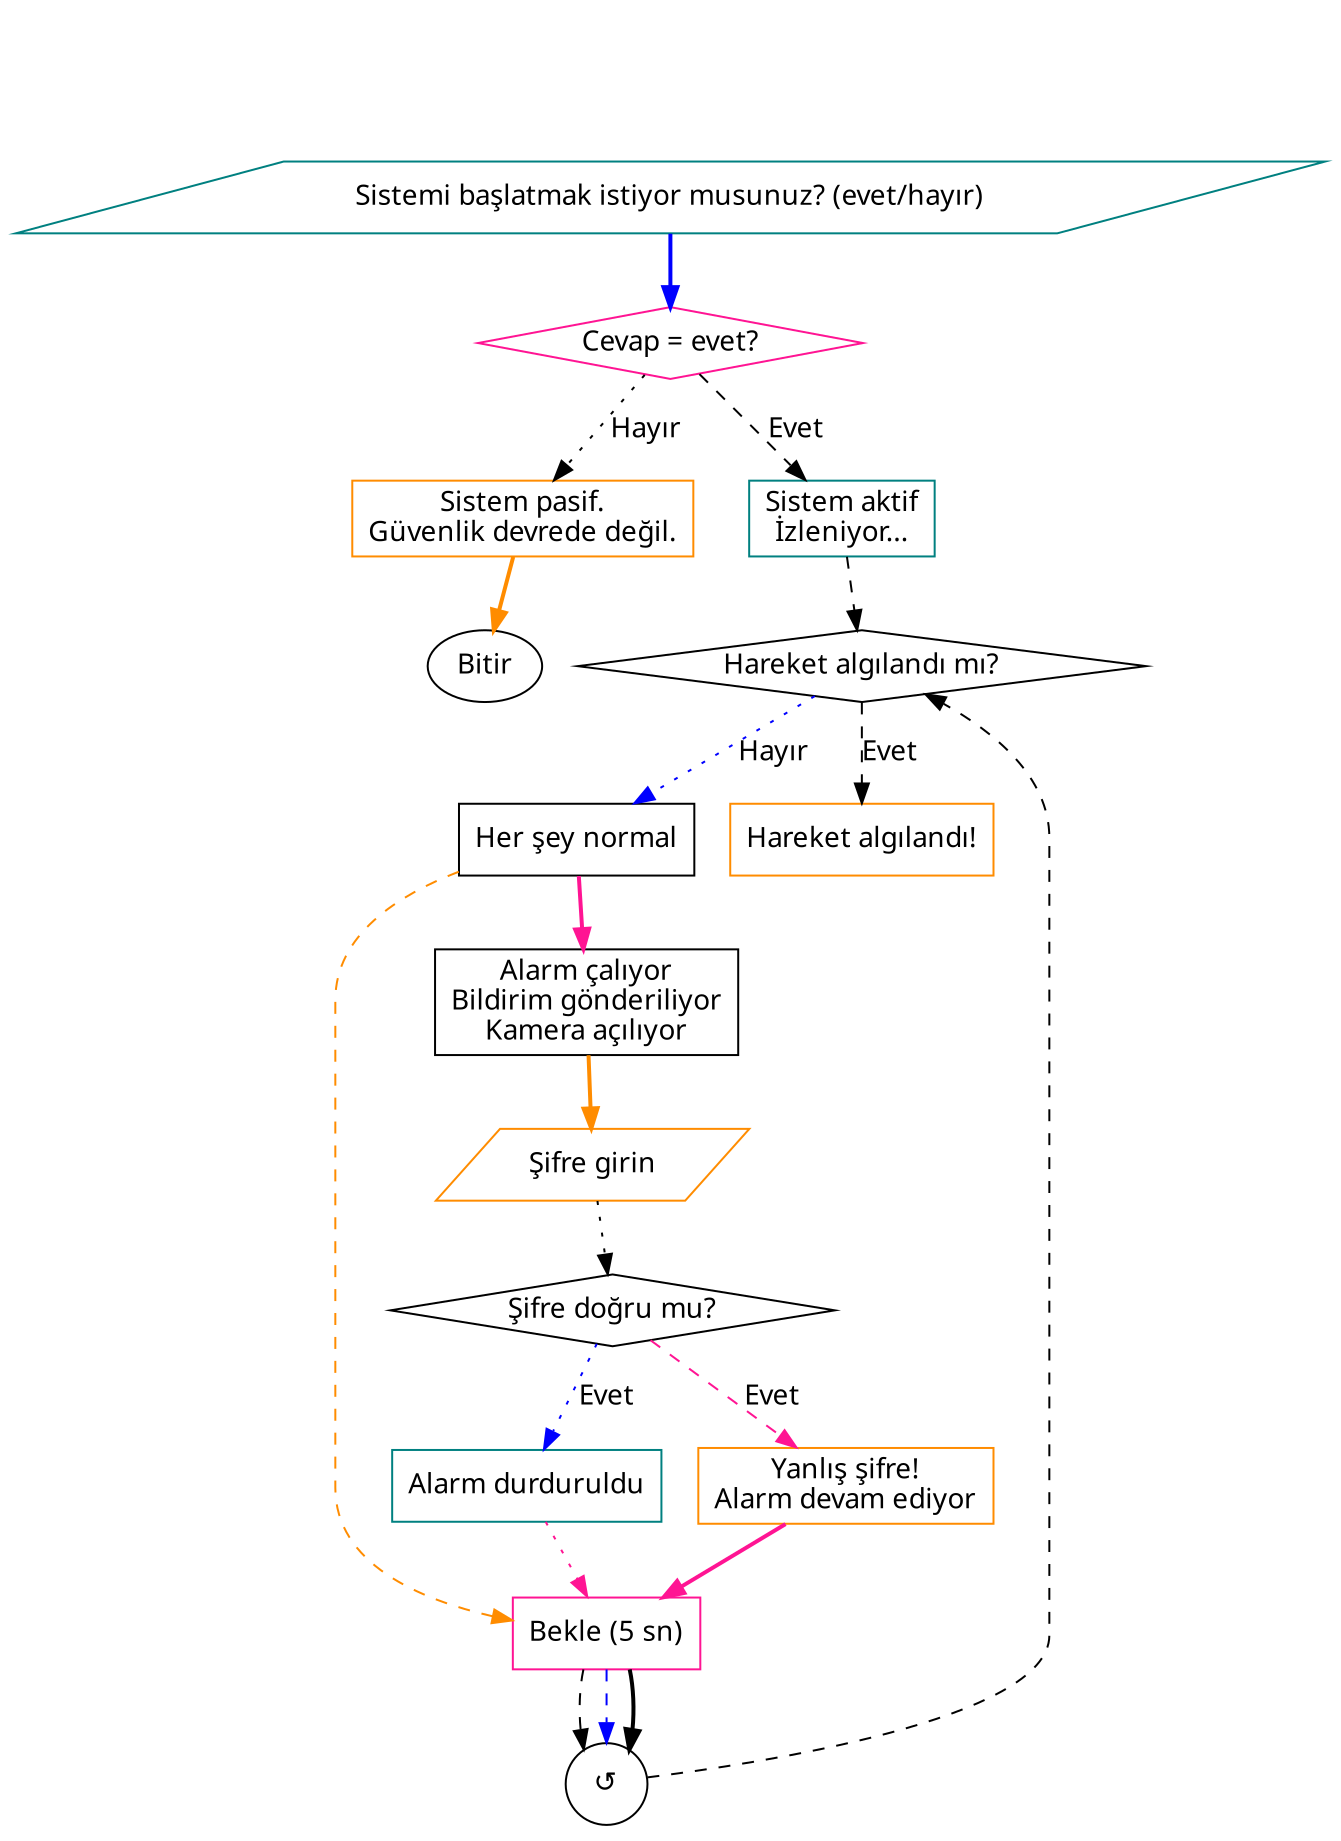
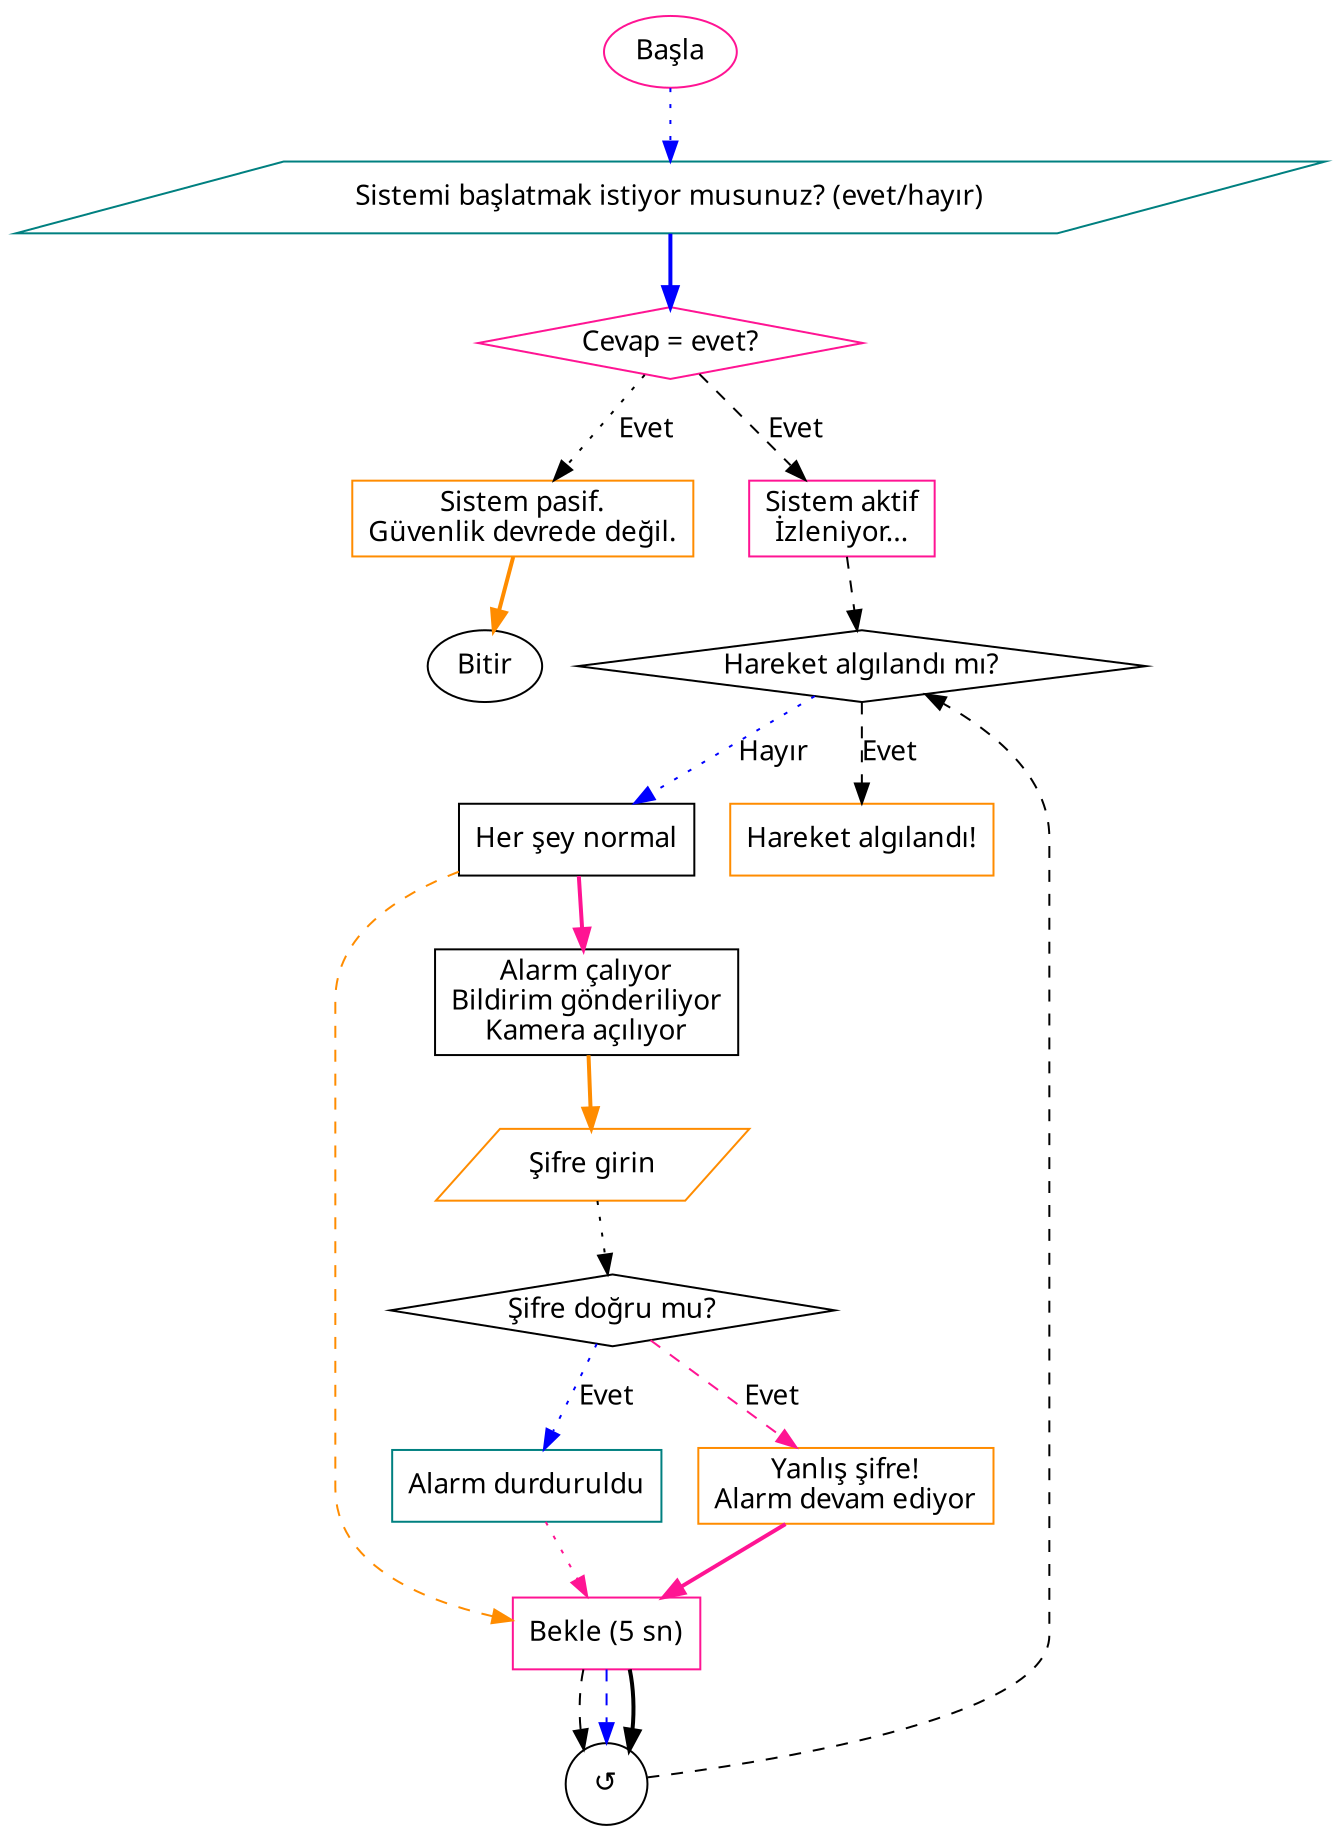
none -> (670, 52)
(646, 430) -> (646, 430)
(842, 519) -> (842, 519)
